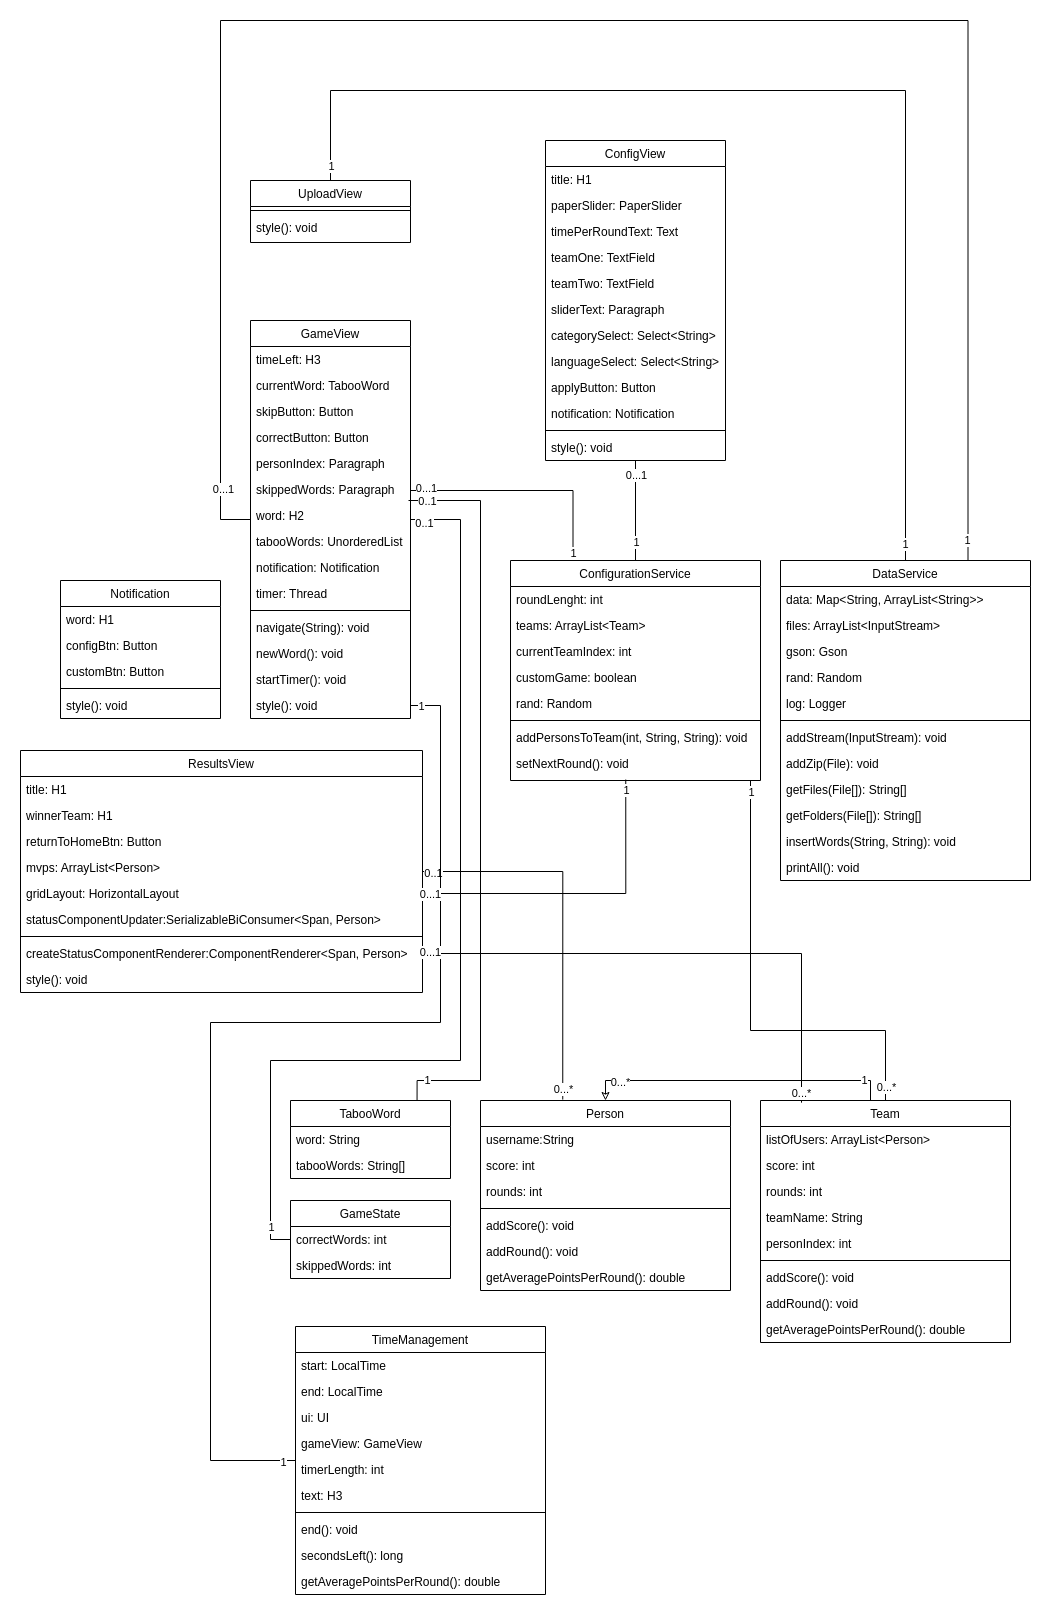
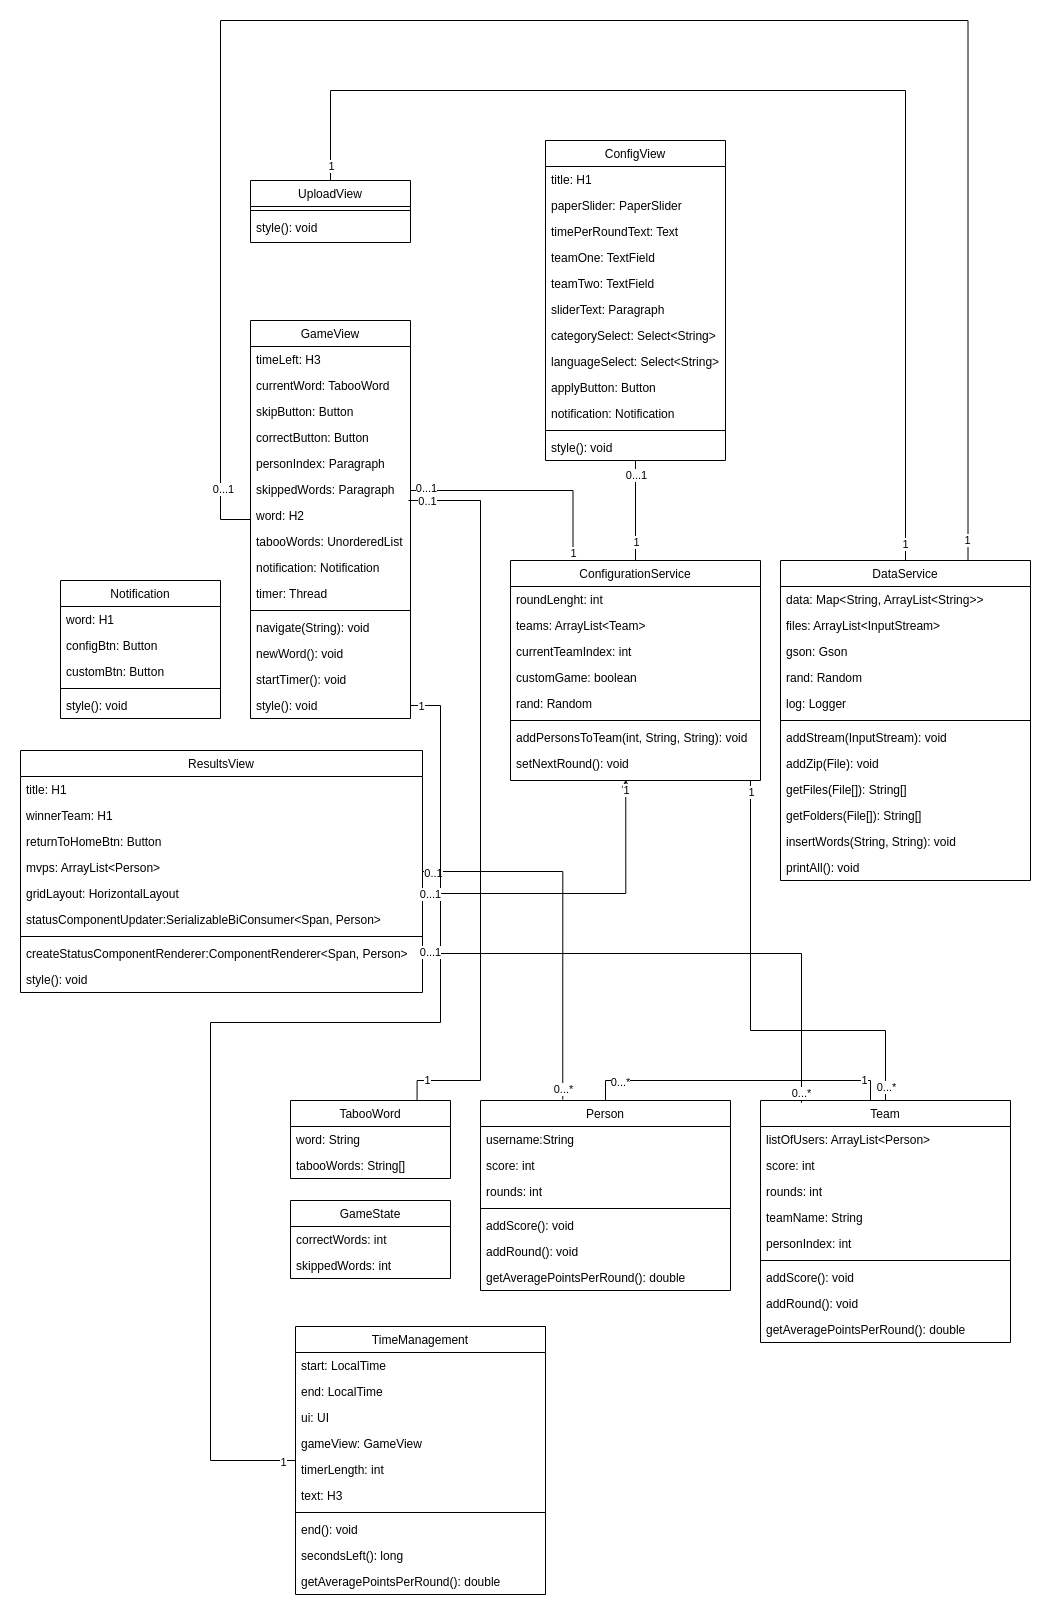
(626, 784) -> (626, 784)
(461, 959) -> none
(606, 1092) -> (606, 1094)
